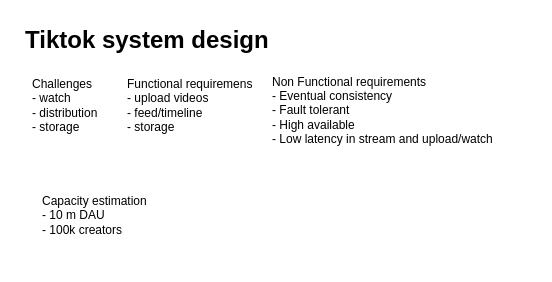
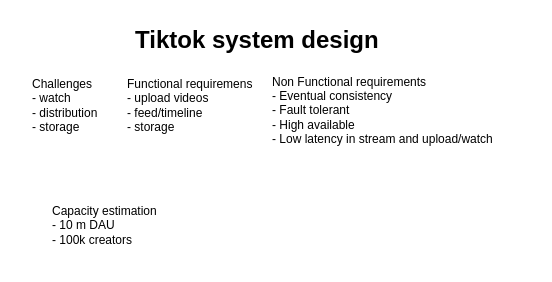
(181, 41) -> (291, 41)
(166, 216) -> (176, 226)
